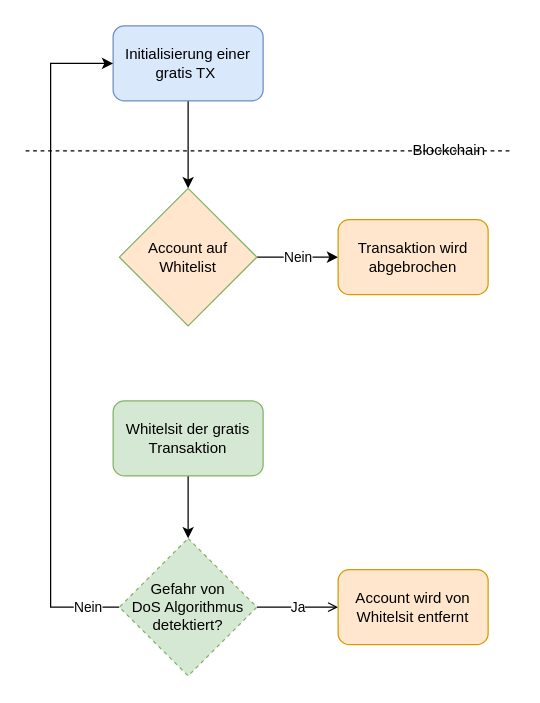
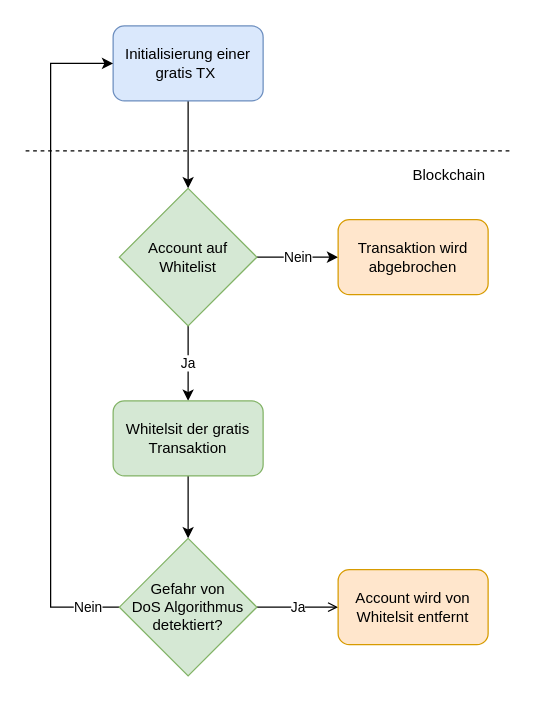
(451, 151) -> (451, 176)
(188, 257) -> (188, 257)
none -> (188, 359)
(188, 607) -> (188, 607)
